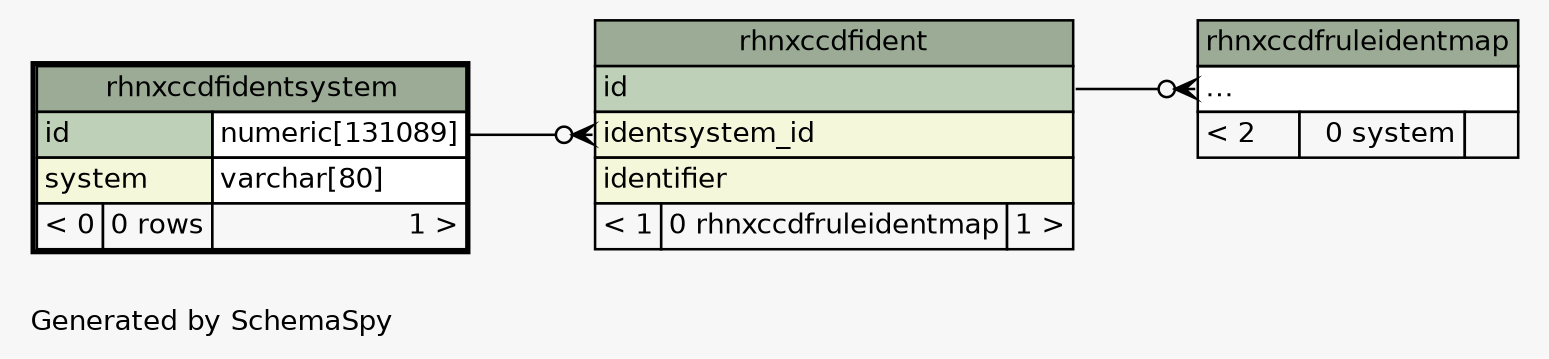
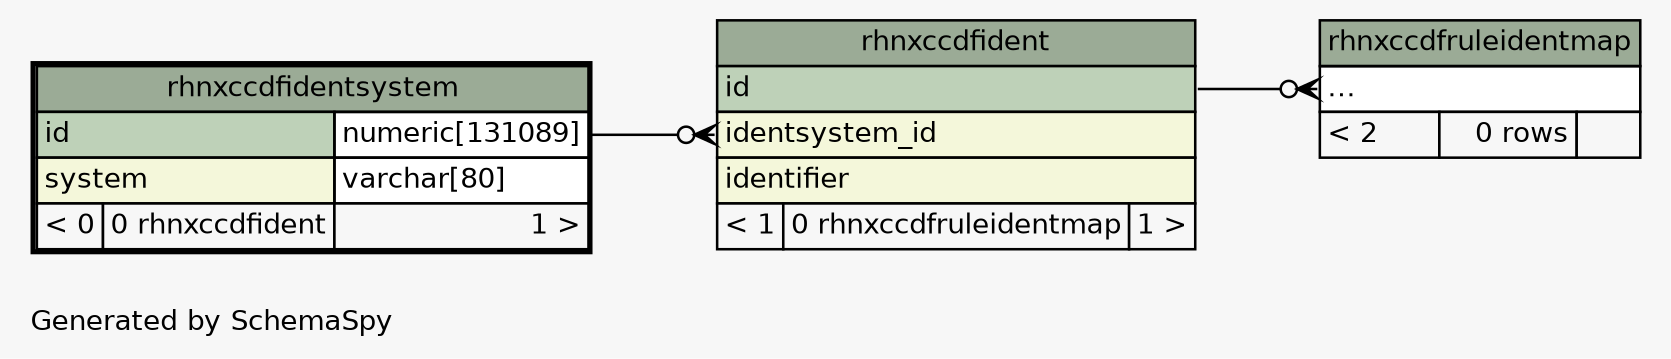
(1391, 134) -> (1522, 134)
(158, 225) -> (219, 225)
